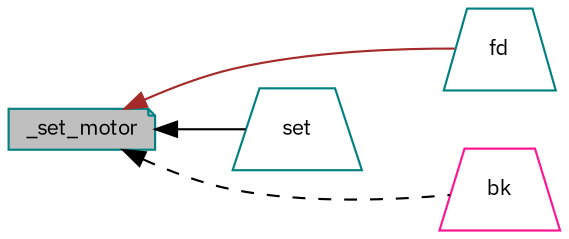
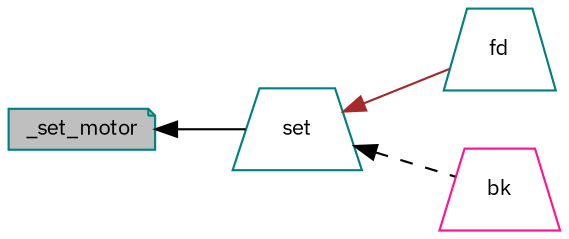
(297, 58) -> (407, 86)
(294, 197) -> (415, 165)
